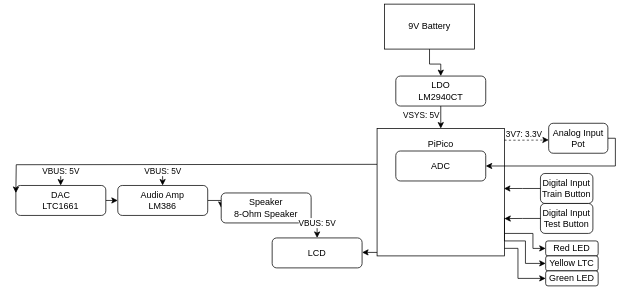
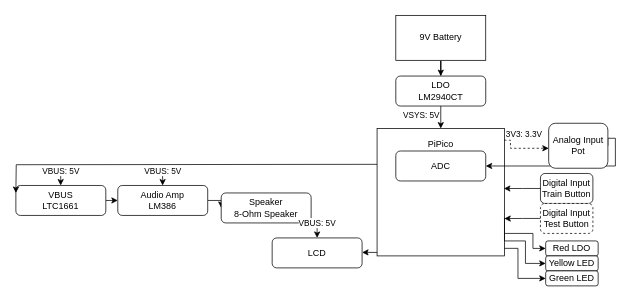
(429, 27) -> (441, 38)
(524, 135) -> (524, 135)
(578, 138) -> (578, 146)
(60, 201) -> (60, 201)
(567, 219) -> (567, 219)
(572, 249) -> (572, 249)
(572, 264) -> (572, 264)
